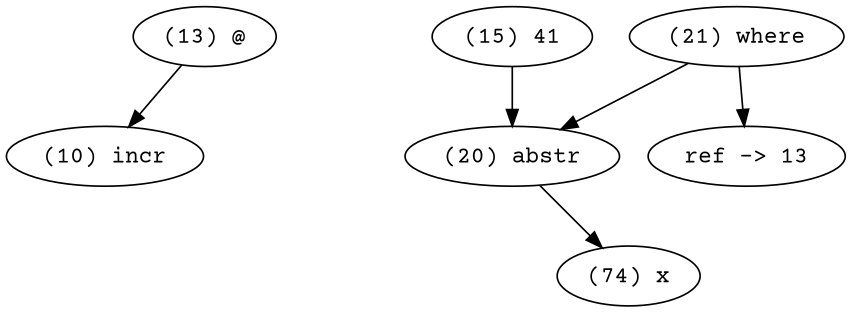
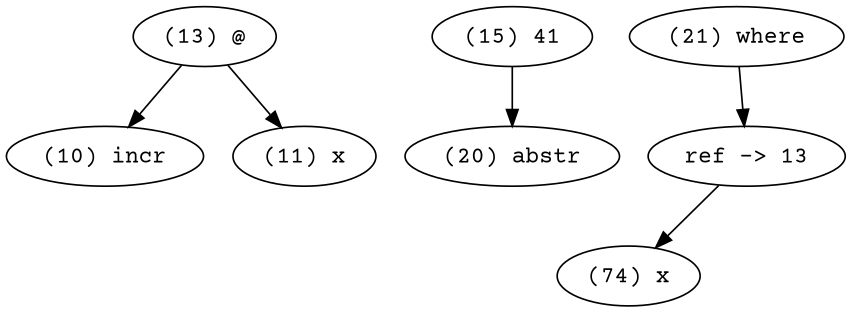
(632, 93) -> none
none -> (304, 156)
(565, 211) -> (693, 211)
